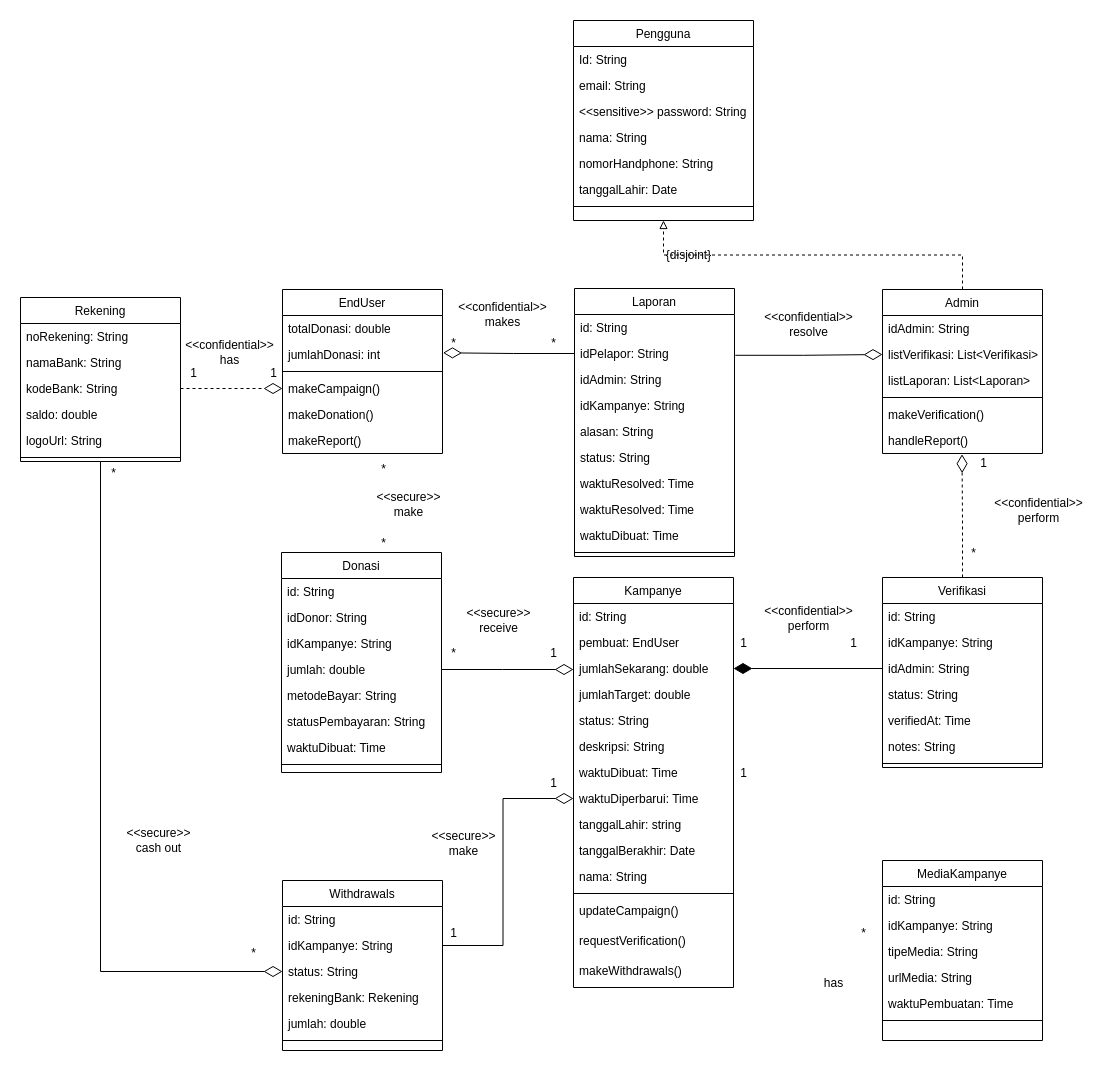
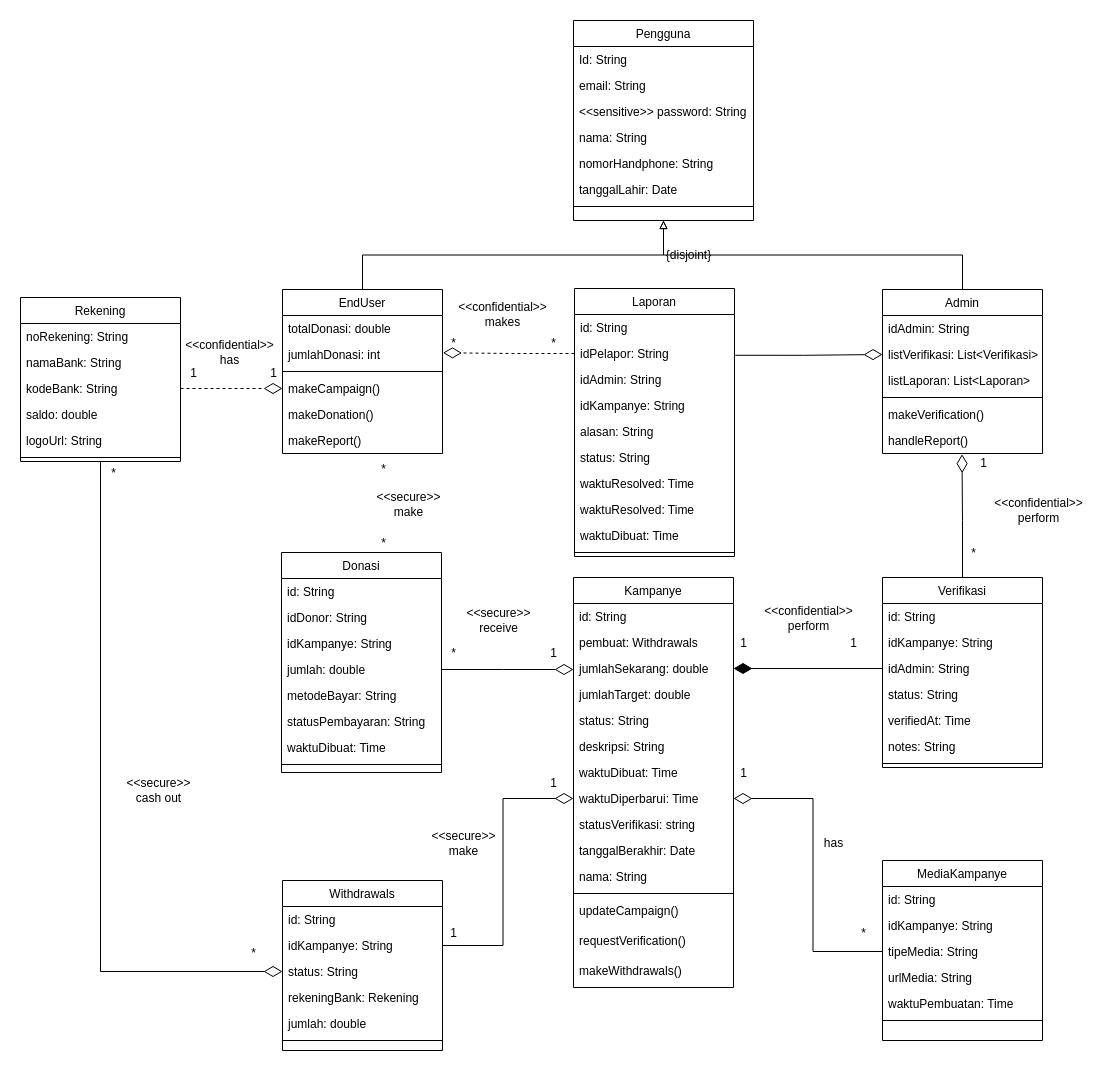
none -> (495, 255)
(855, 255) -> (855, 255)
(809, 325) -> none
(518, 354) -> (518, 354)
(963, 526) -> (963, 526)
(630, 643) -> (640, 643)
(638, 825) -> (650, 825)
(159, 841) -> (159, 791)
none -> (813, 879)
(834, 984) -> (834, 844)
